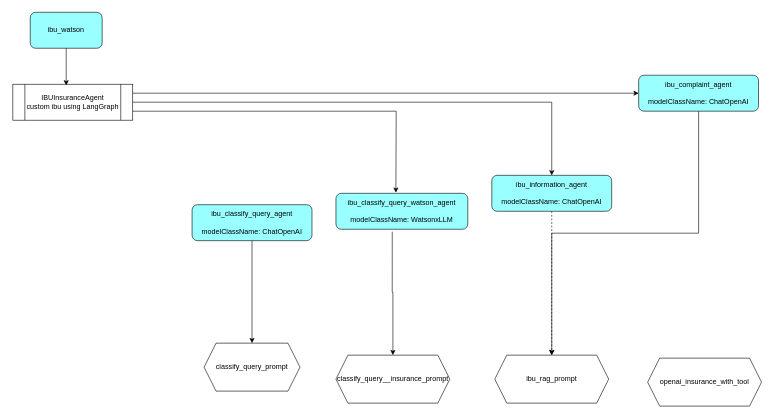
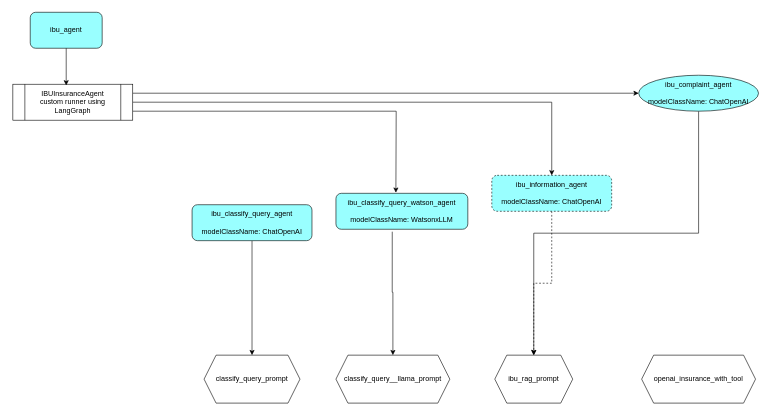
(66, 30) -> (66, 30)
(699, 93) -> (699, 93)
(72, 102) -> (72, 102)
(552, 194) -> (552, 194)
(252, 368) -> (252, 380)
(393, 380) -> (393, 380)
(552, 380) -> (534, 380)
(705, 383) -> (699, 380)
